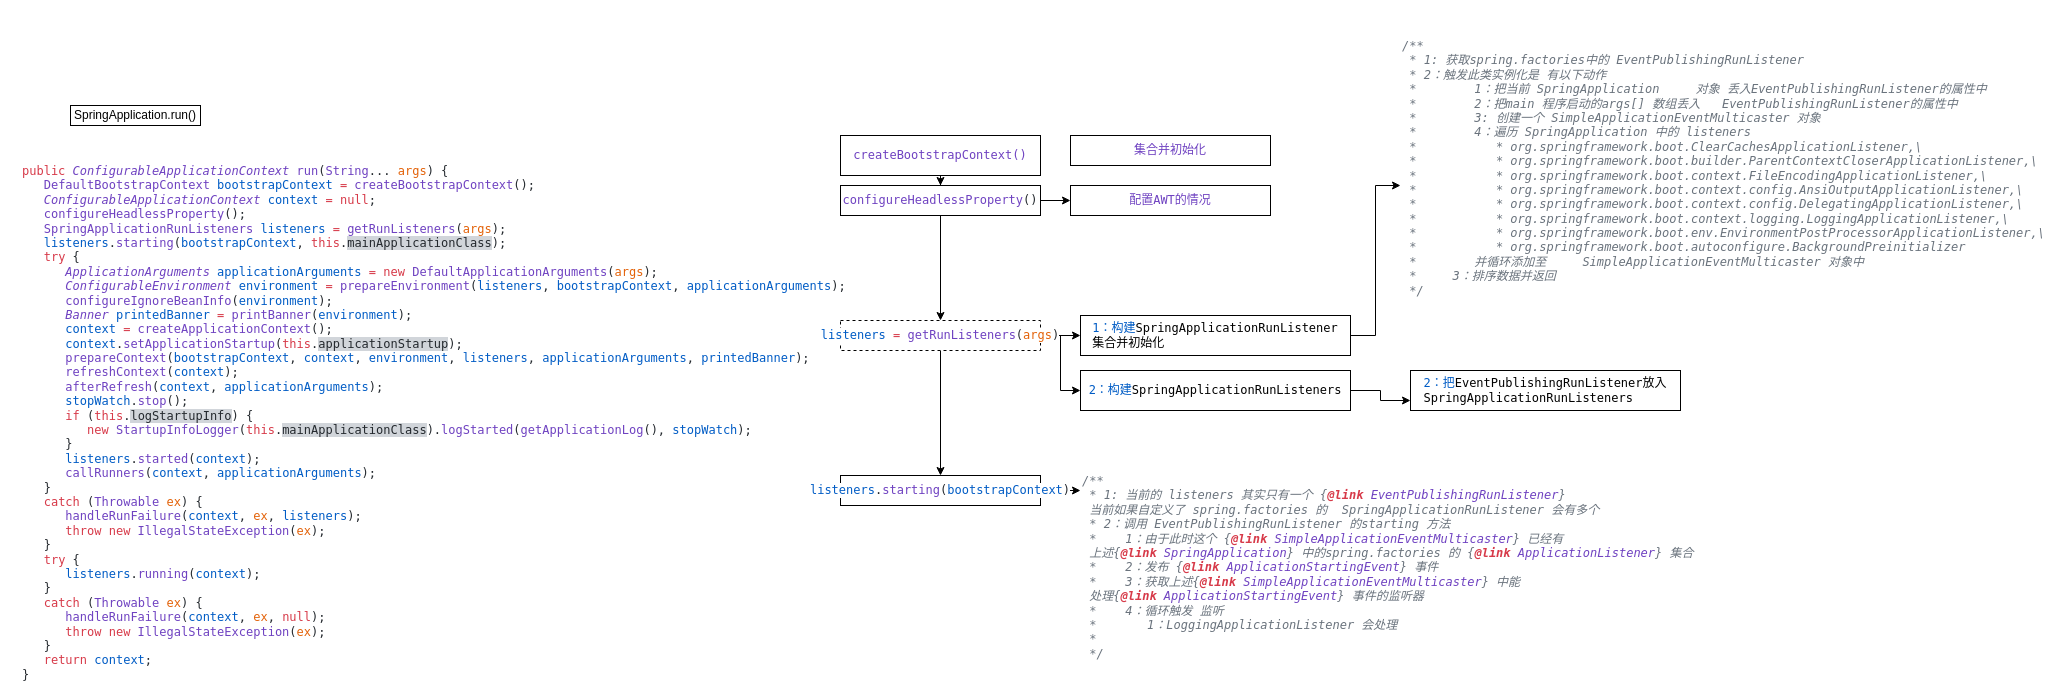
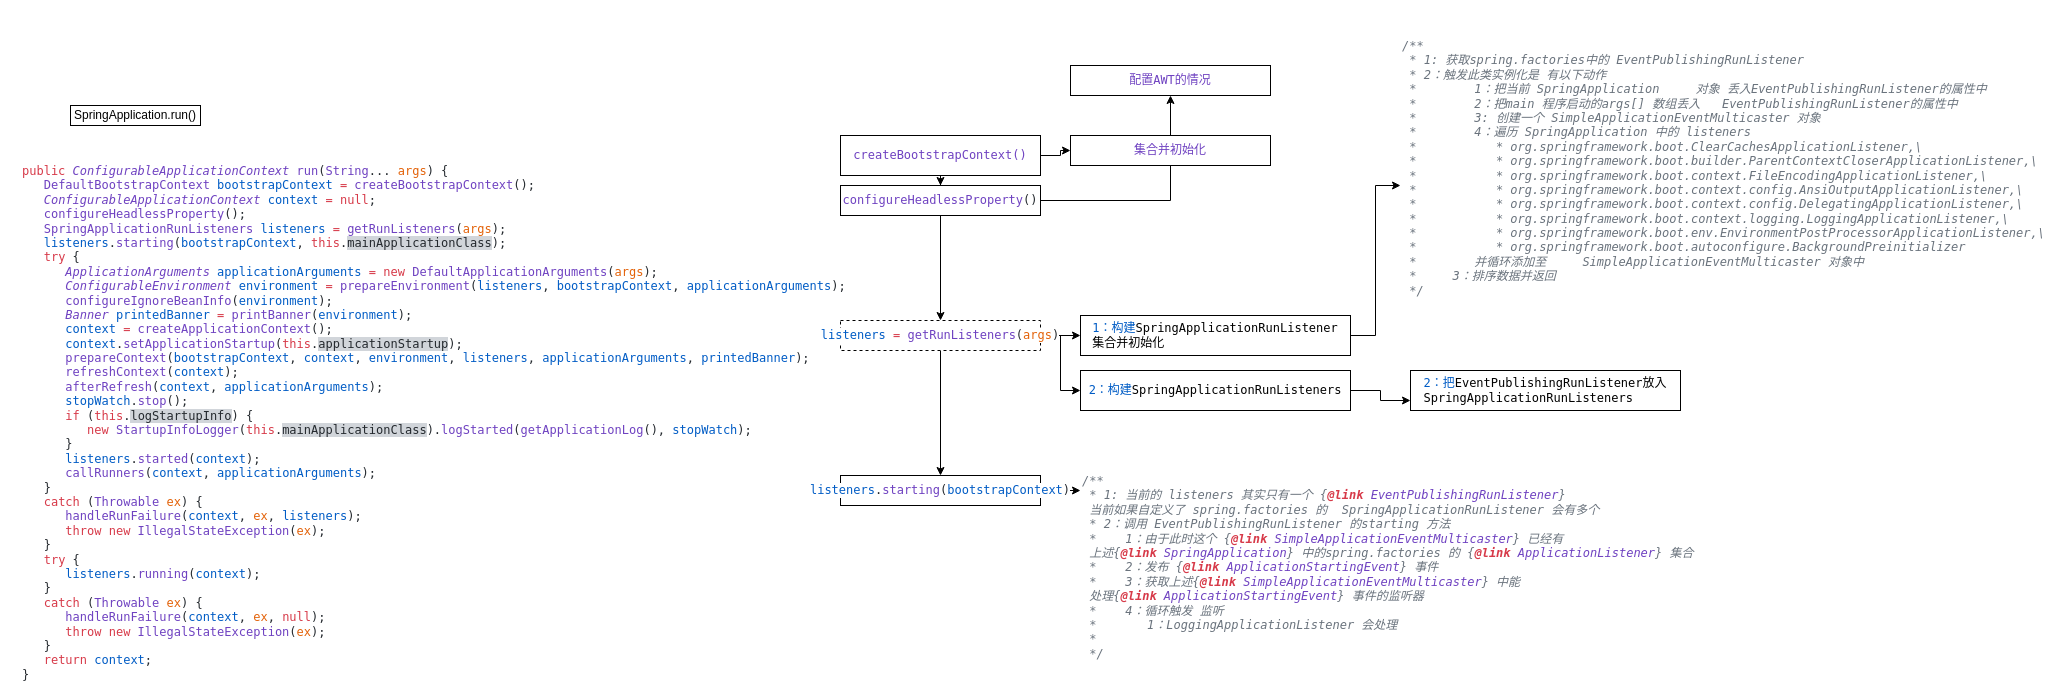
none -> (1055, 156)
(1171, 201) -> (1171, 81)
